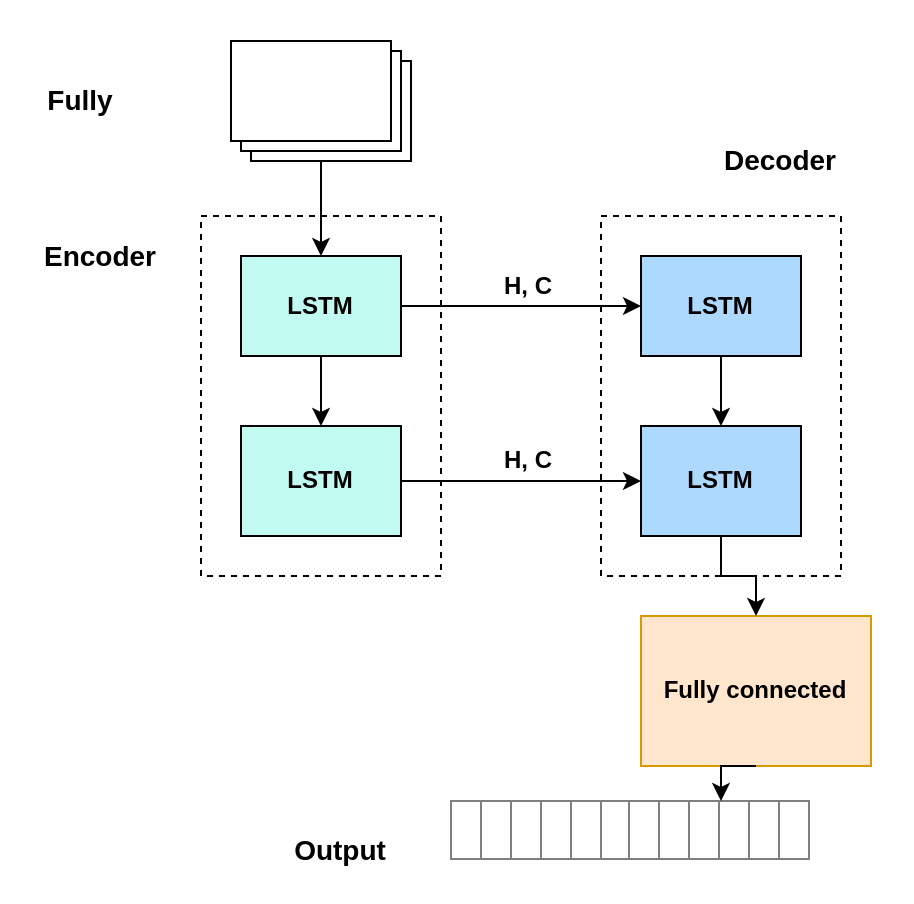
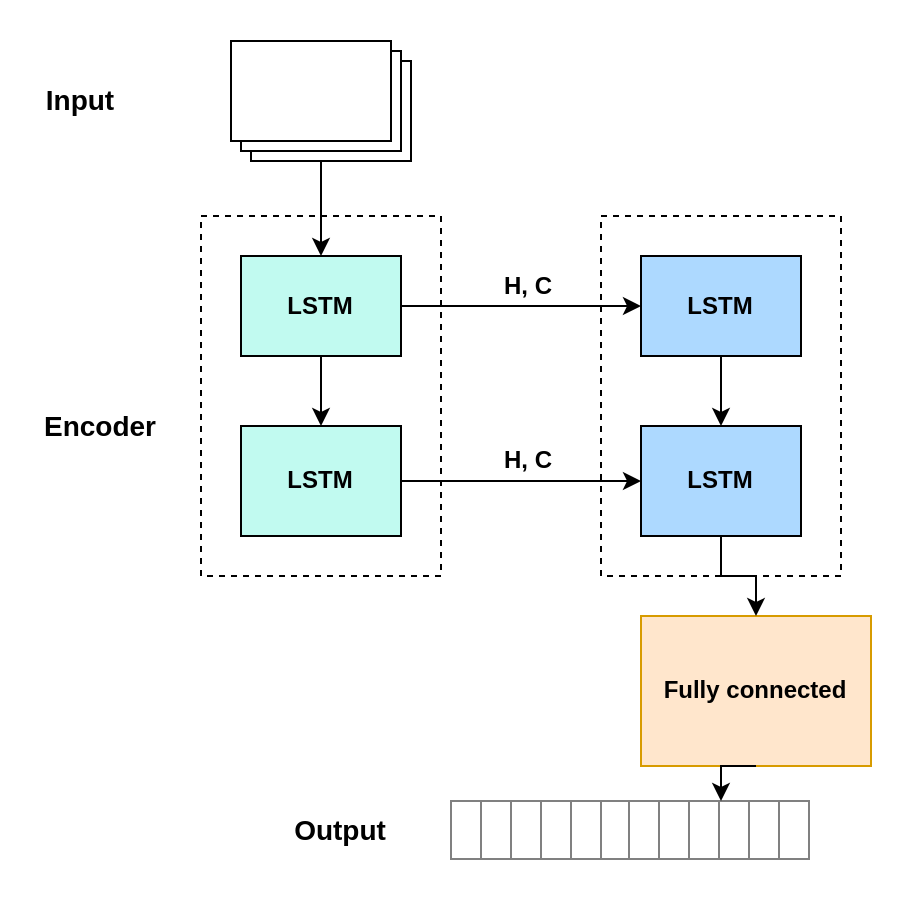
(81, 101) -> (81, 101)
(781, 161) -> none
(101, 256) -> (101, 426)
(341, 851) -> (341, 831)
